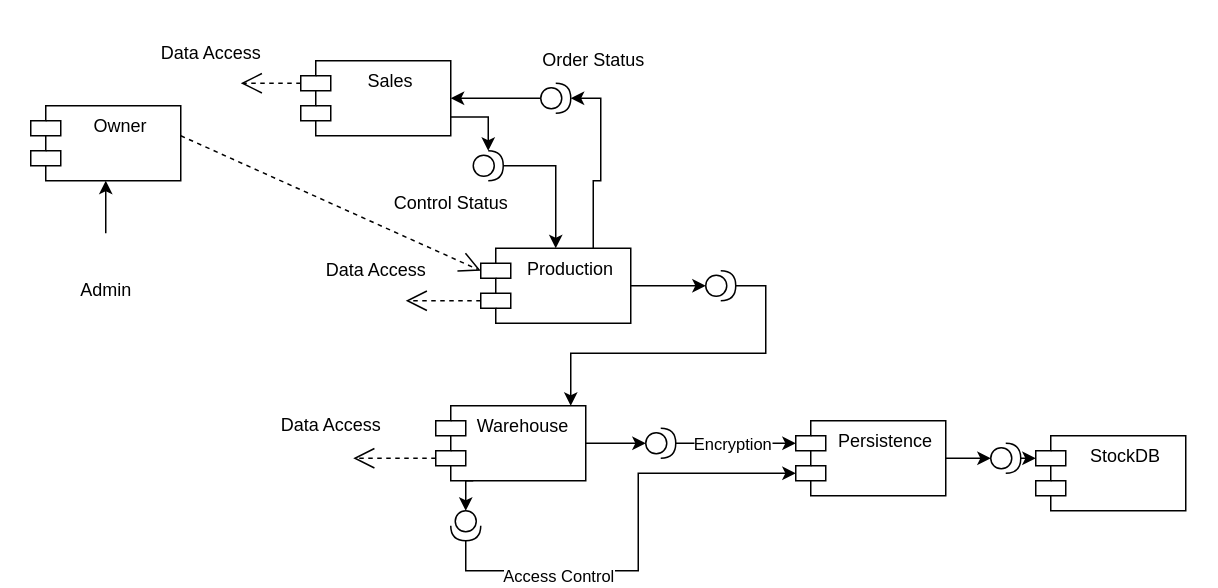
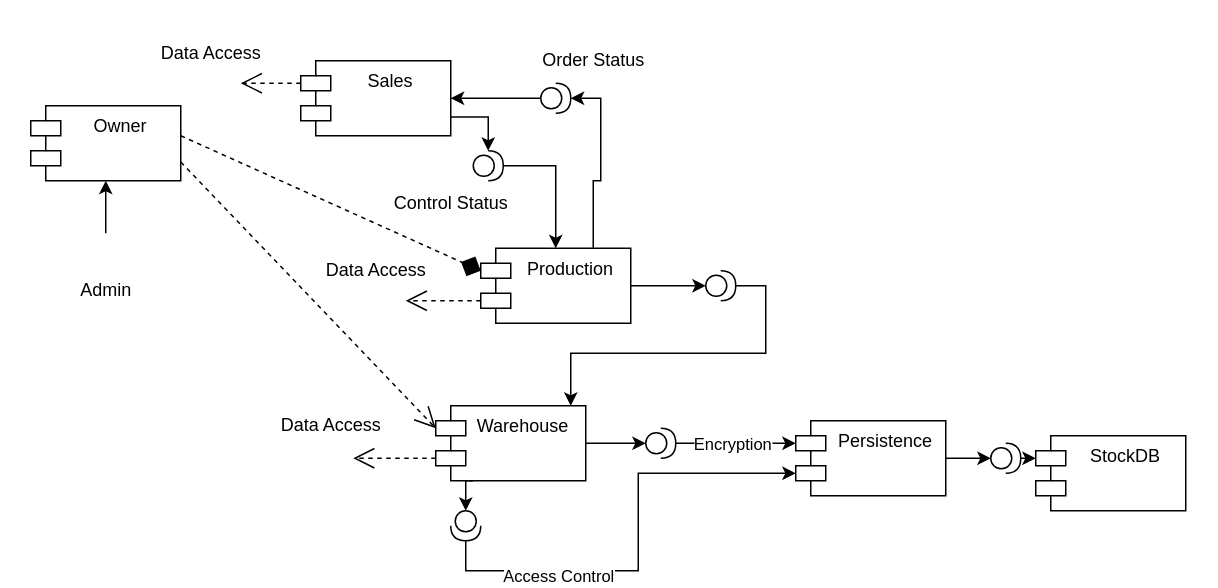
(469, 265) -> (461, 262)
none -> (307, 294)
